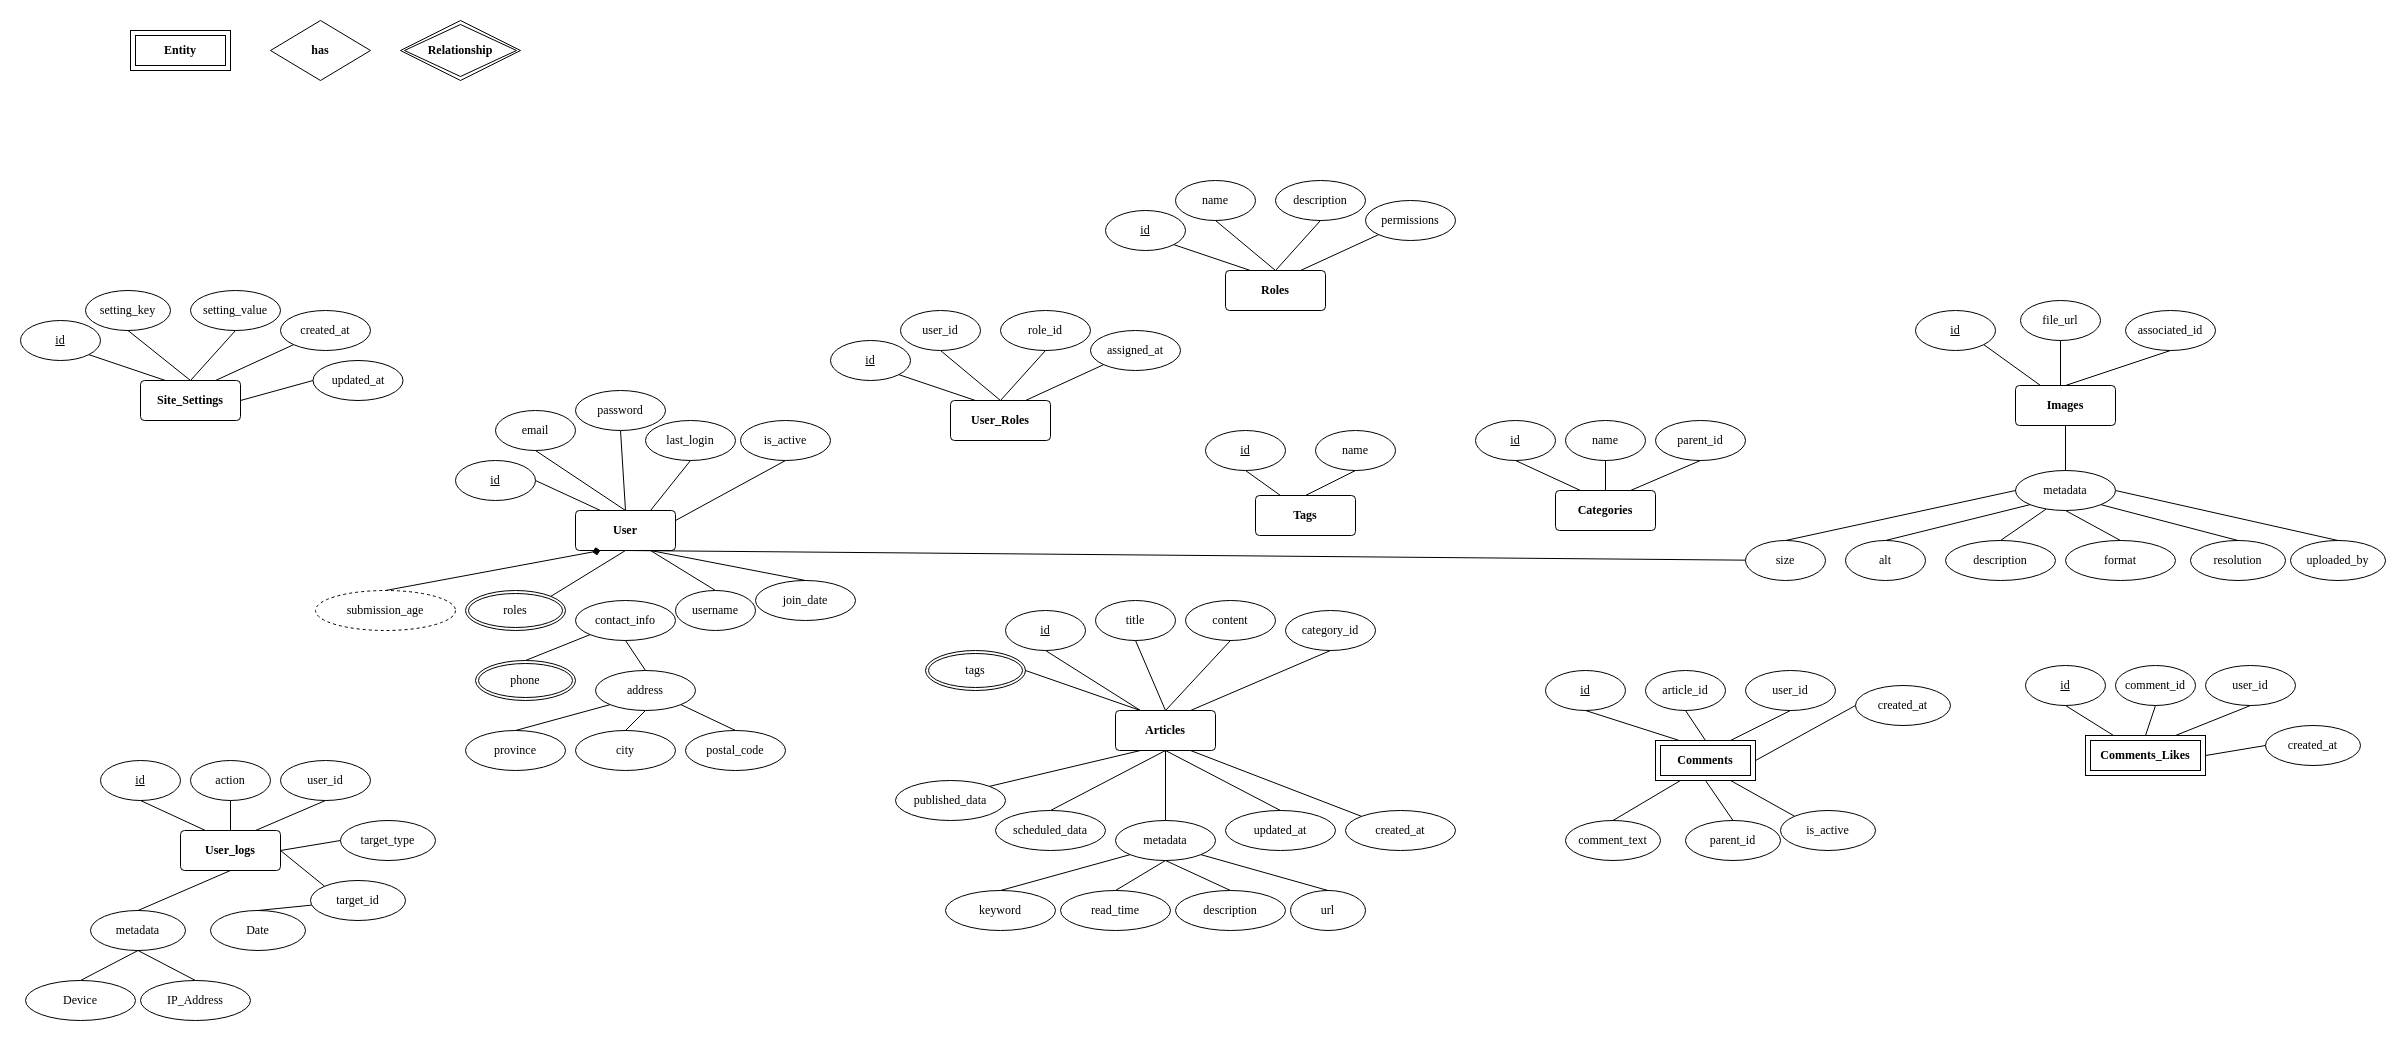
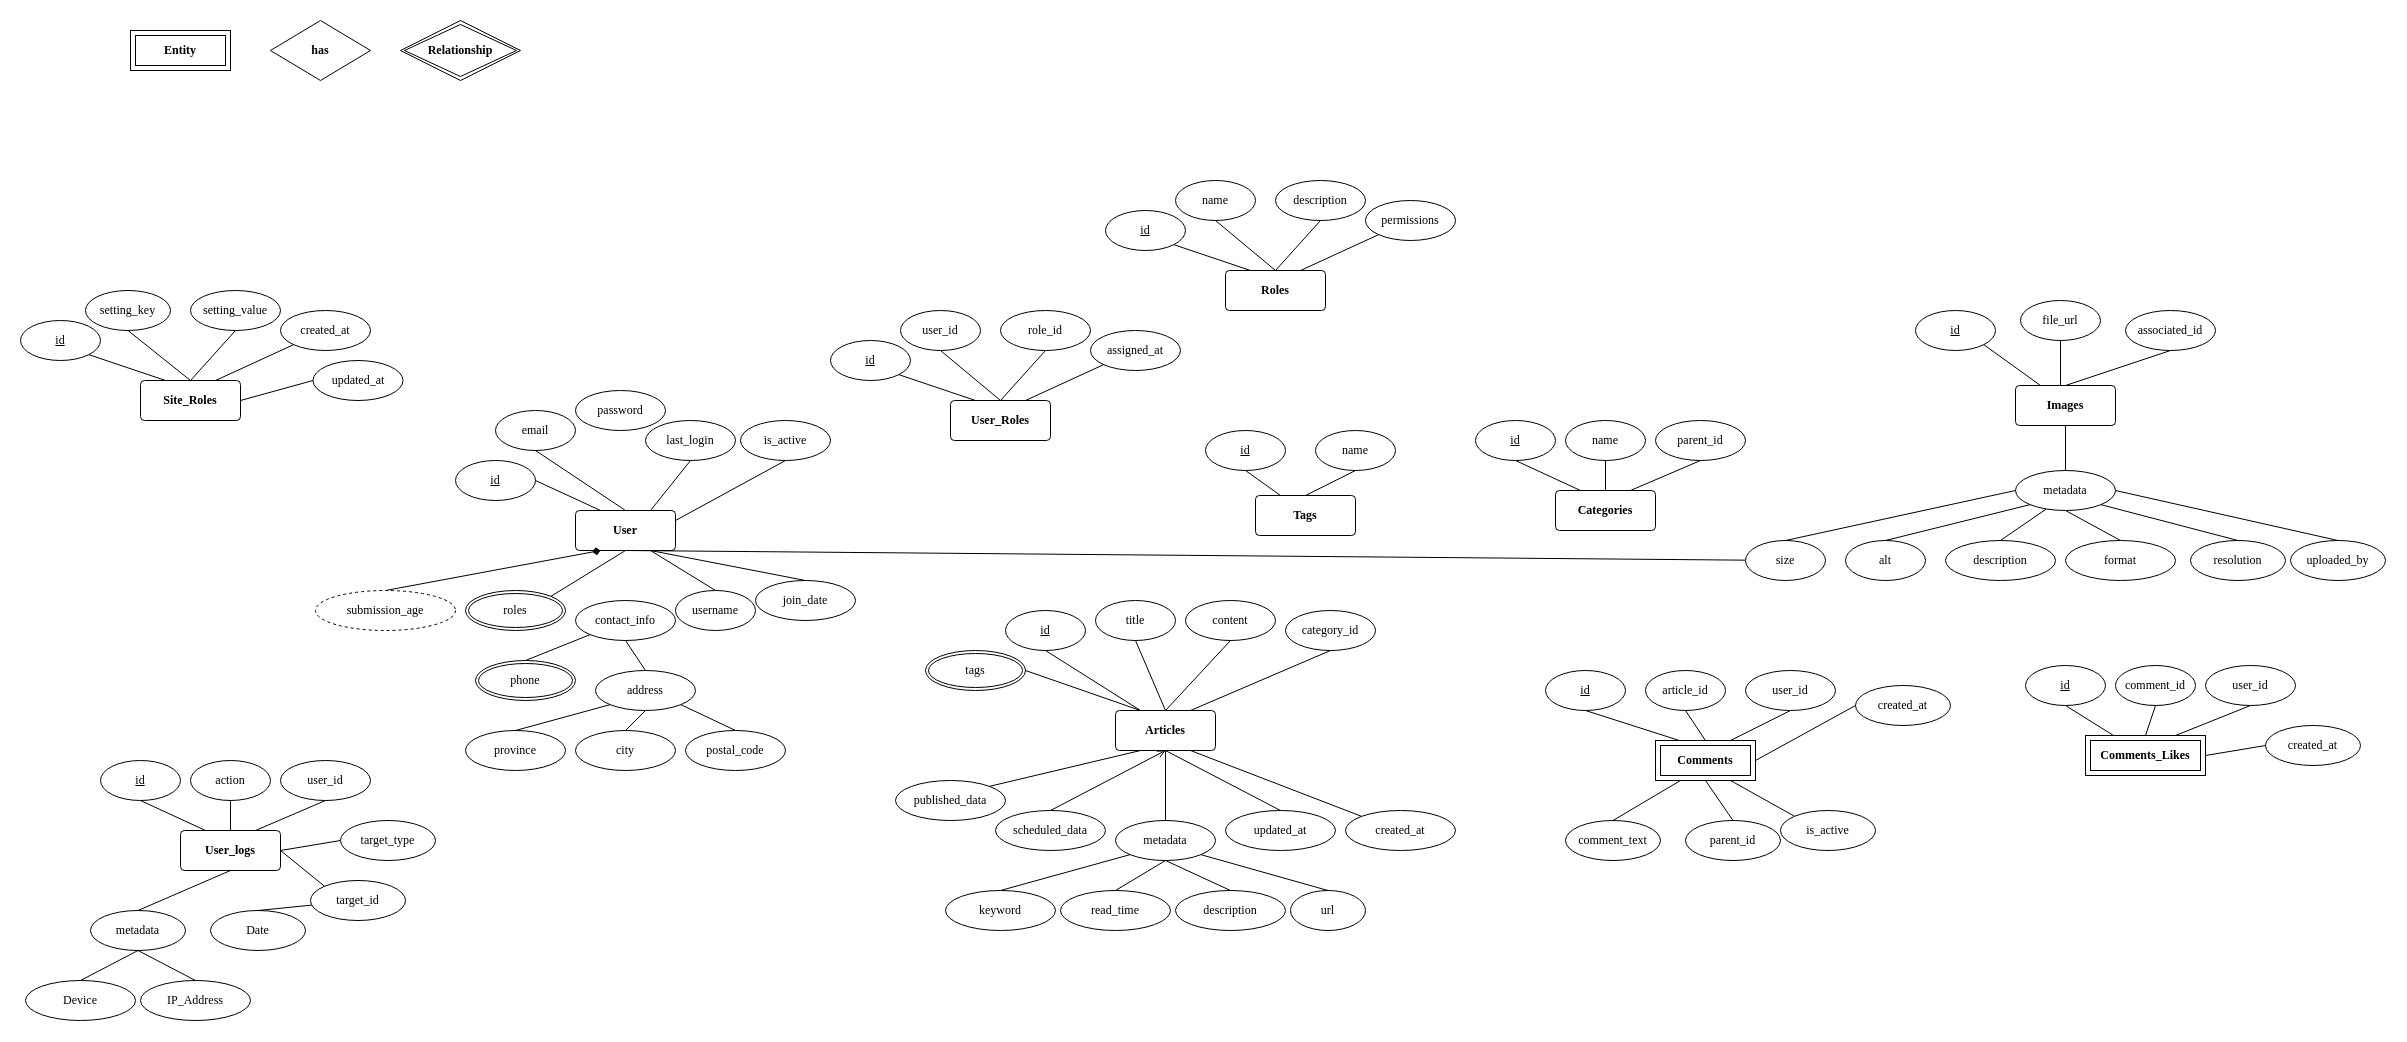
(191, 401) -> (191, 401)
(623, 471) -> none
(1160, 753) -> (1160, 753)
